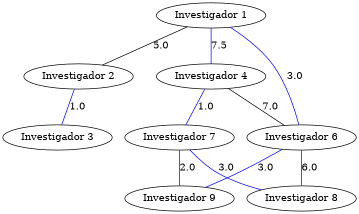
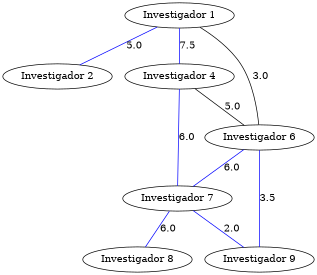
(145, 46) -> (118, 46)
(275, 68) -> (243, 68)
(206, 107) -> (187, 137)
(270, 107) -> (233, 107)
(58, 137) -> none
(226, 168) -> (168, 229)
(265, 168) -> (268, 198)
(302, 168) -> (218, 168)
